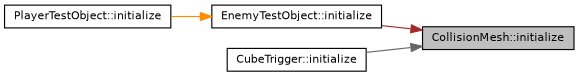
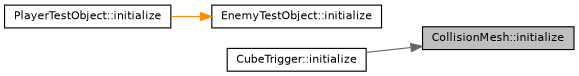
(396, 27) -> none
